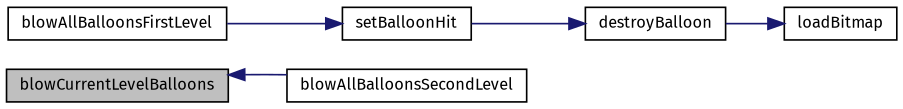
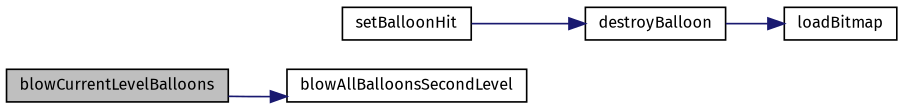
(117, 24) -> none
(266, 75) -> (249, 97)
